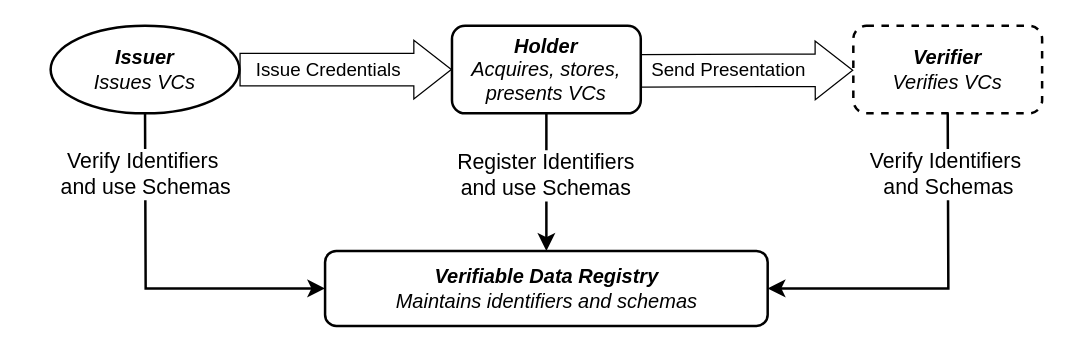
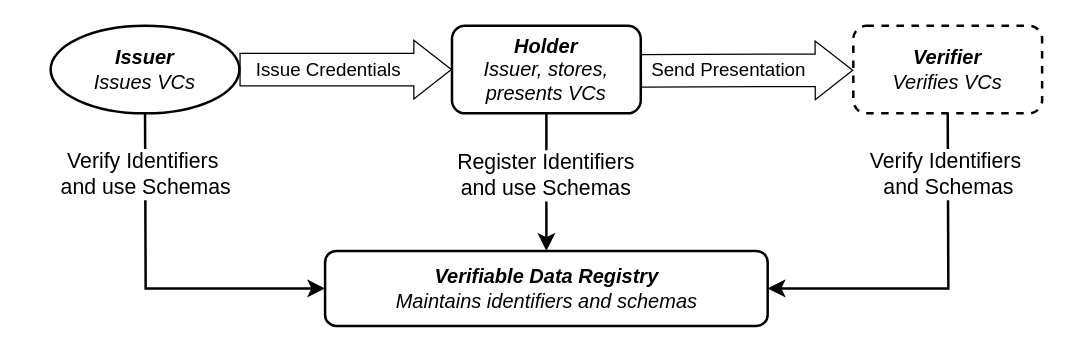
(546, 69) -> (546, 69)
